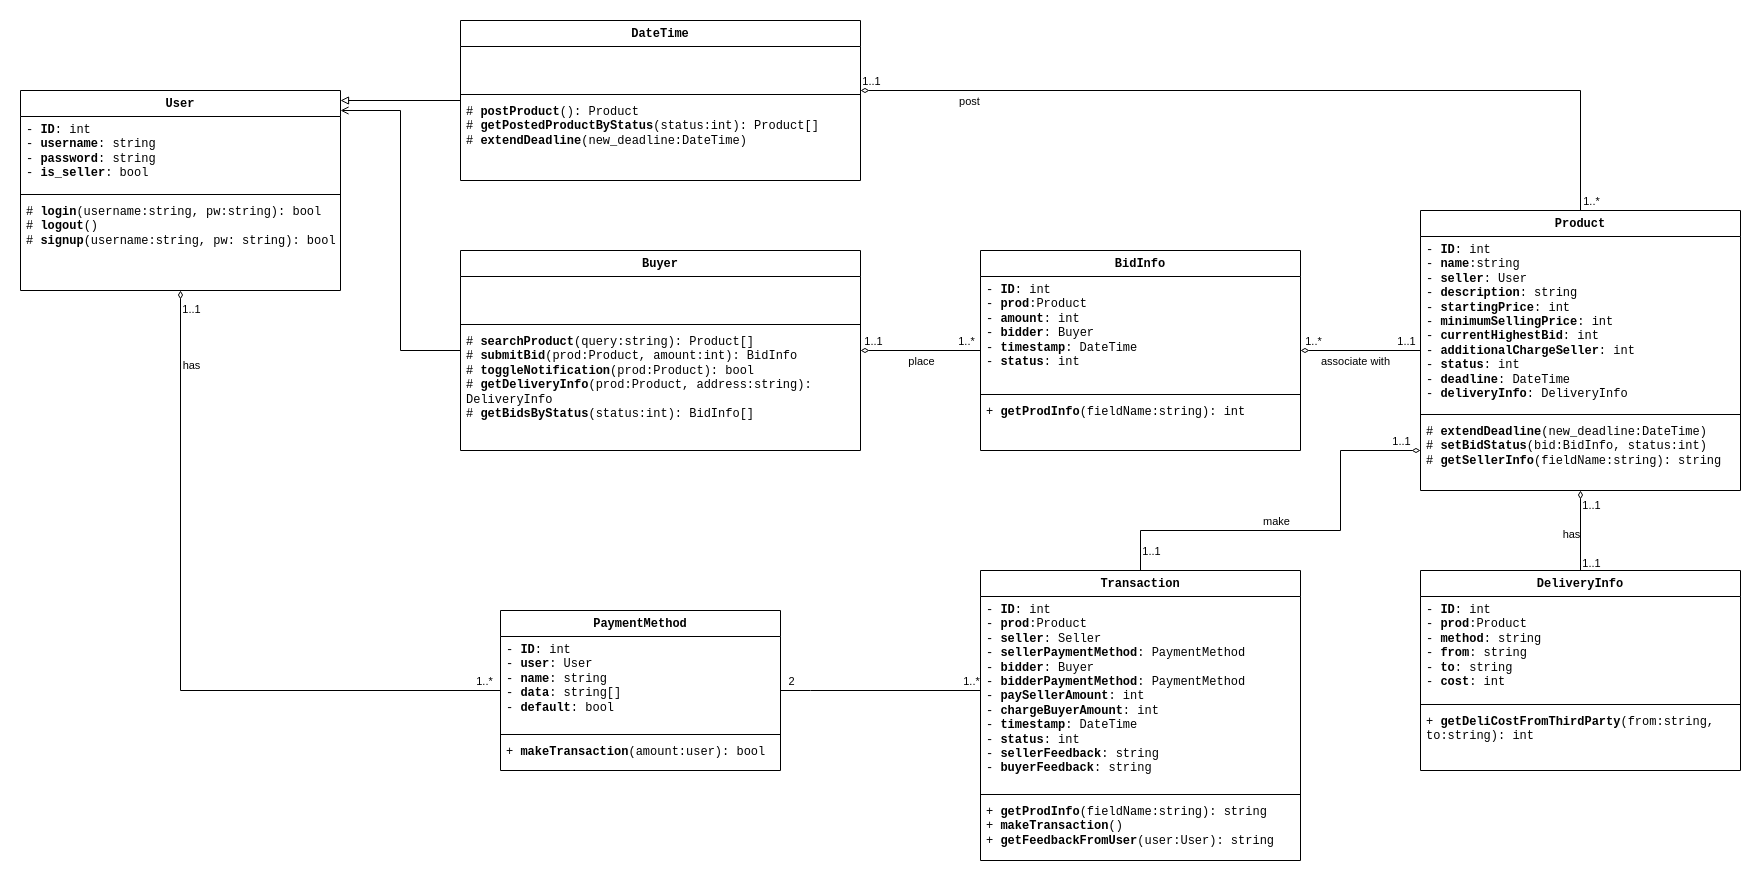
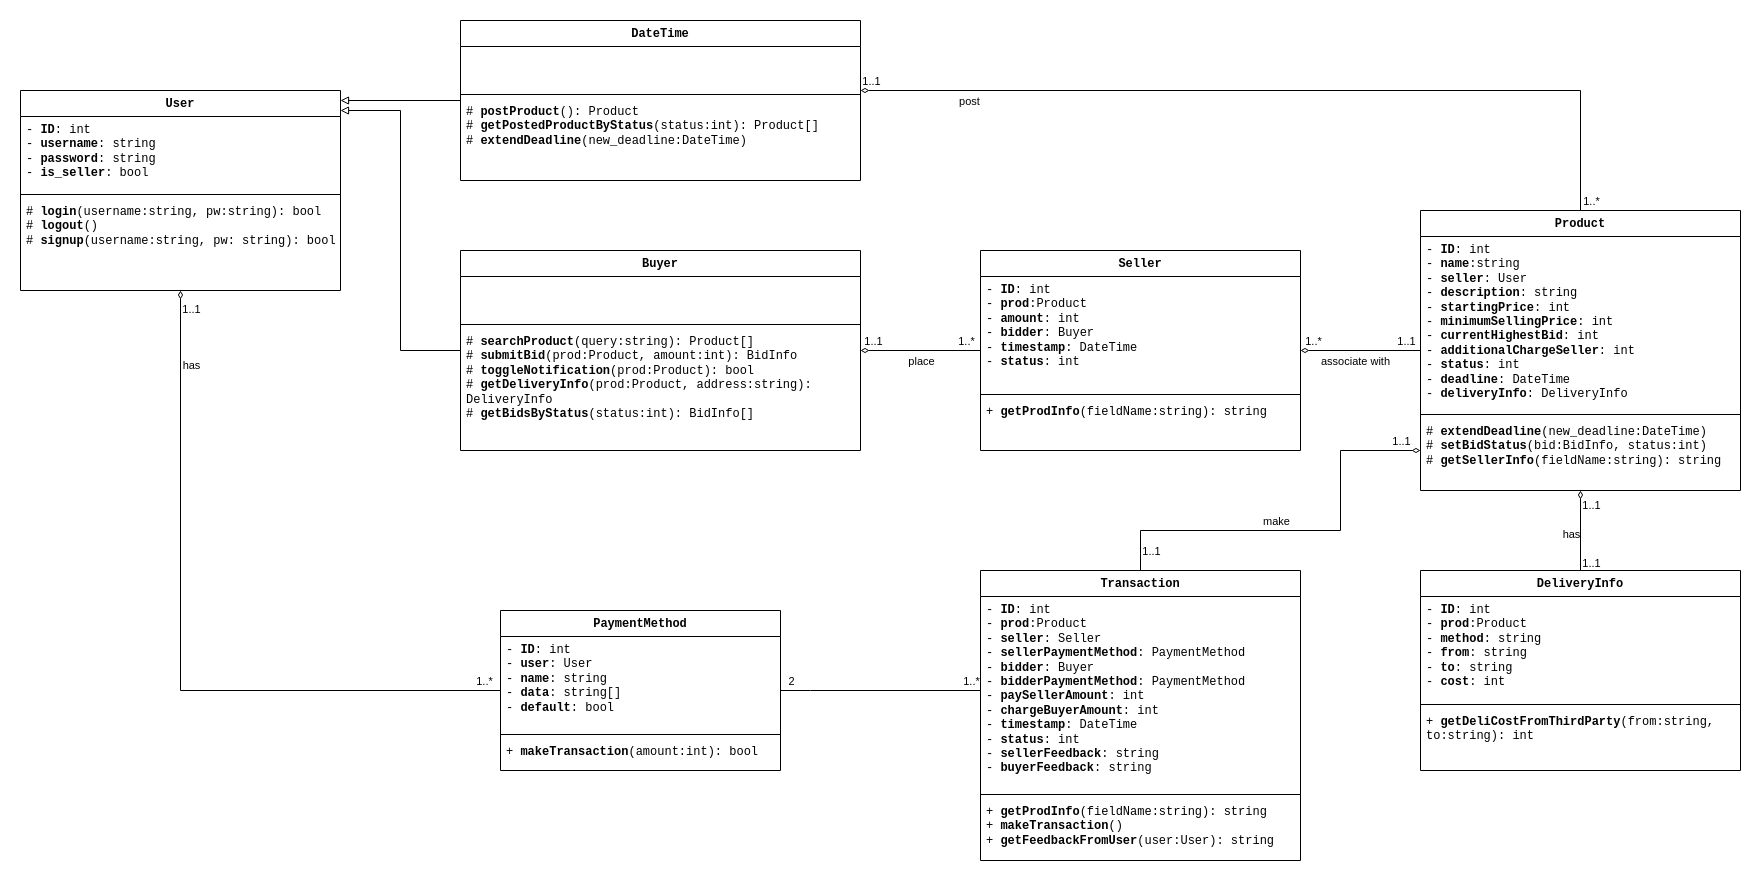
(347, 111) -> (350, 111)
(1141, 265) -> (1141, 265)
(1095, 413) -> (1105, 413)
(618, 753) -> (613, 753)
